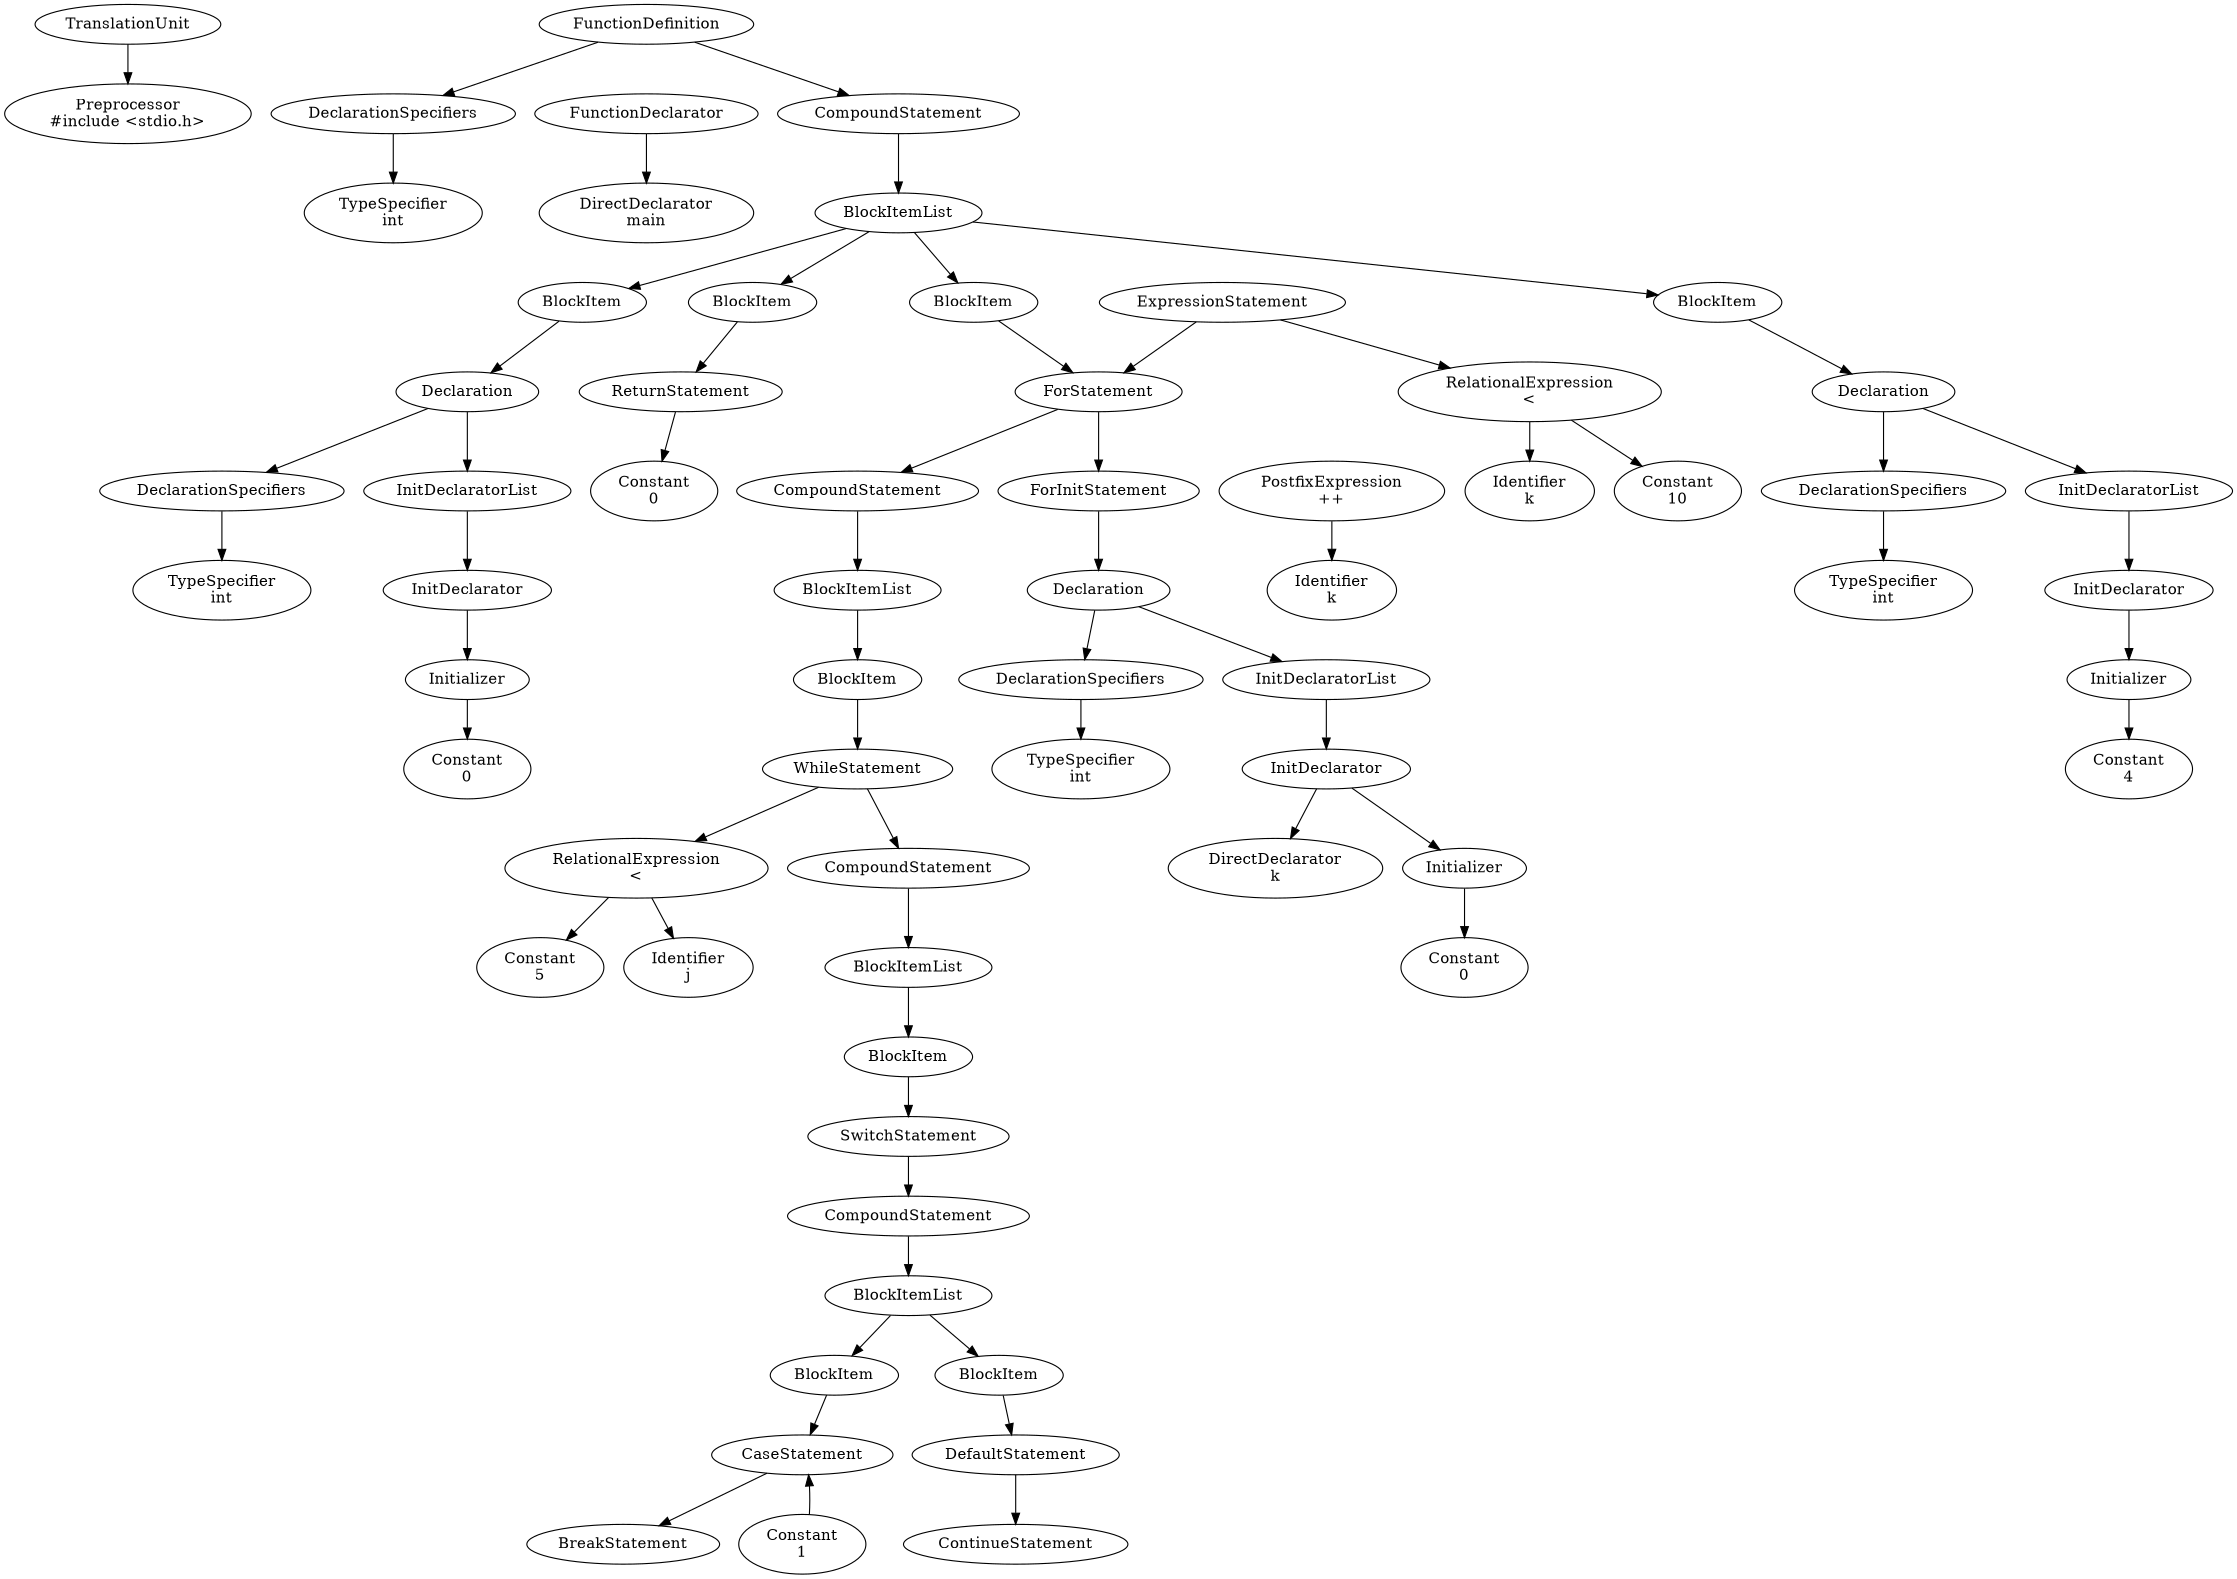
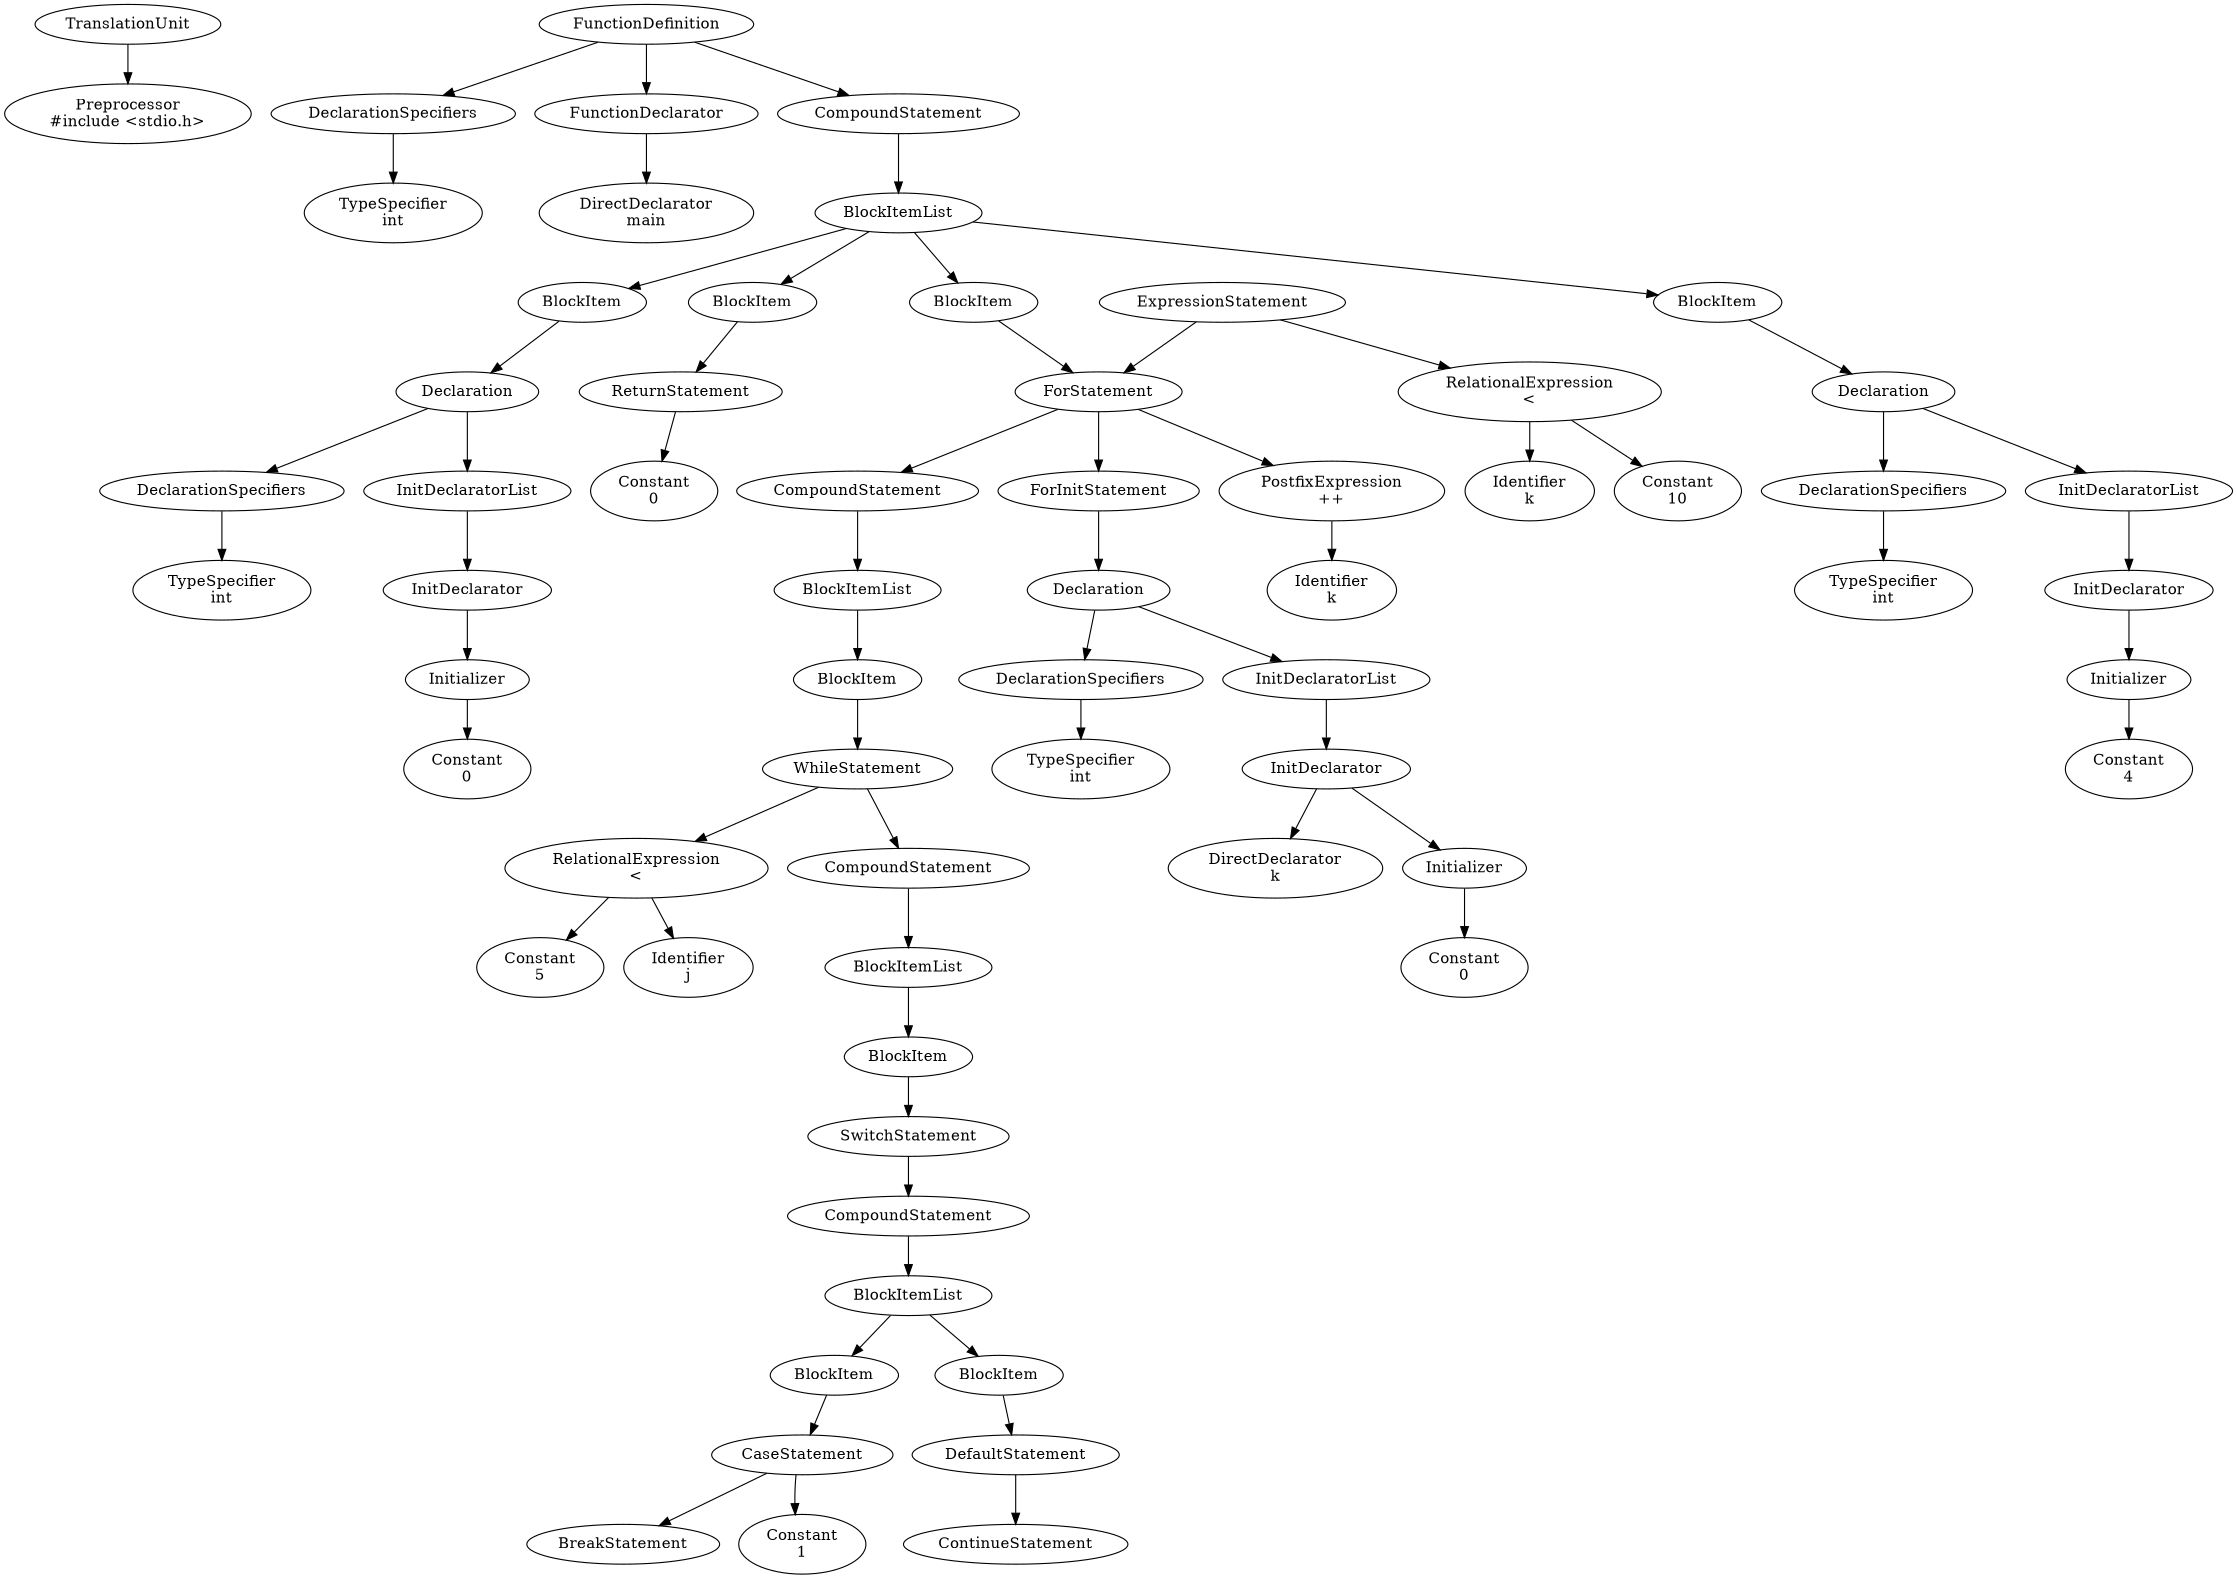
none -> (646, 63)
none -> (1200, 435)
(810, 1500) -> (795, 1489)
